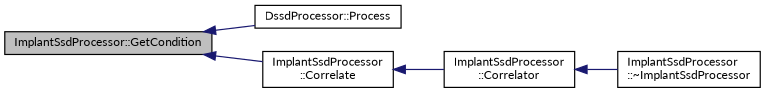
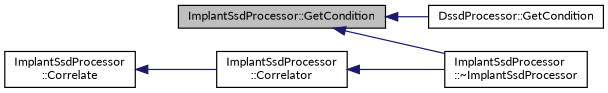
(328, 17) -> (516, 17)
(239, 59) -> (395, 42)
